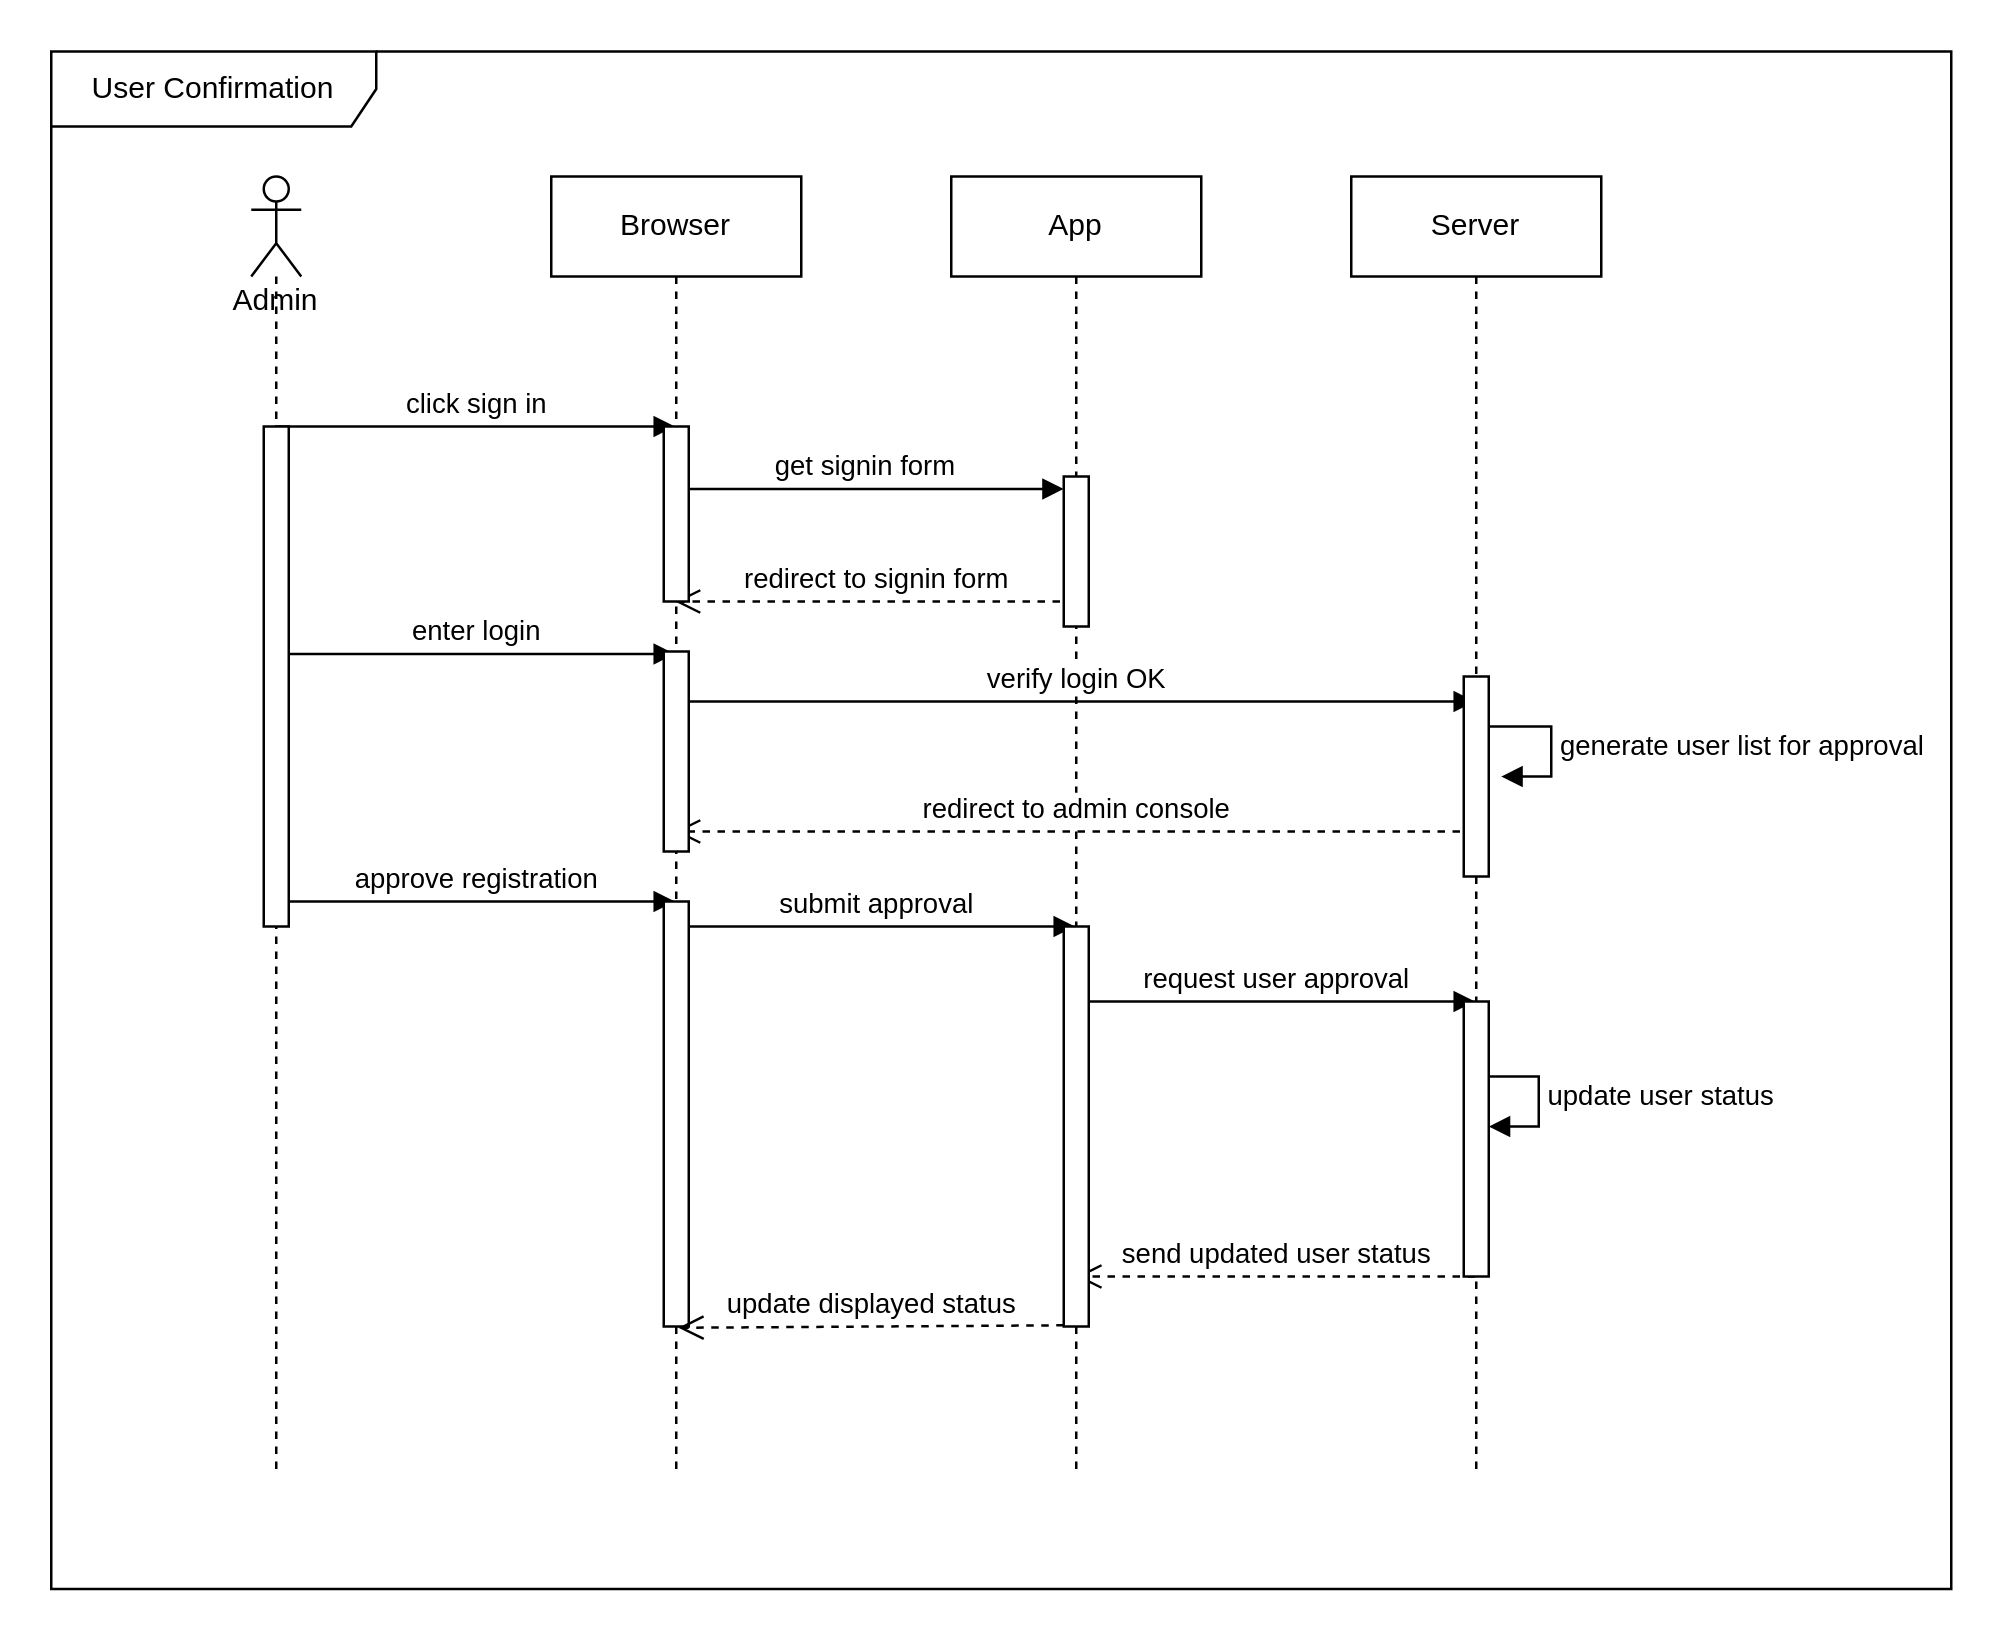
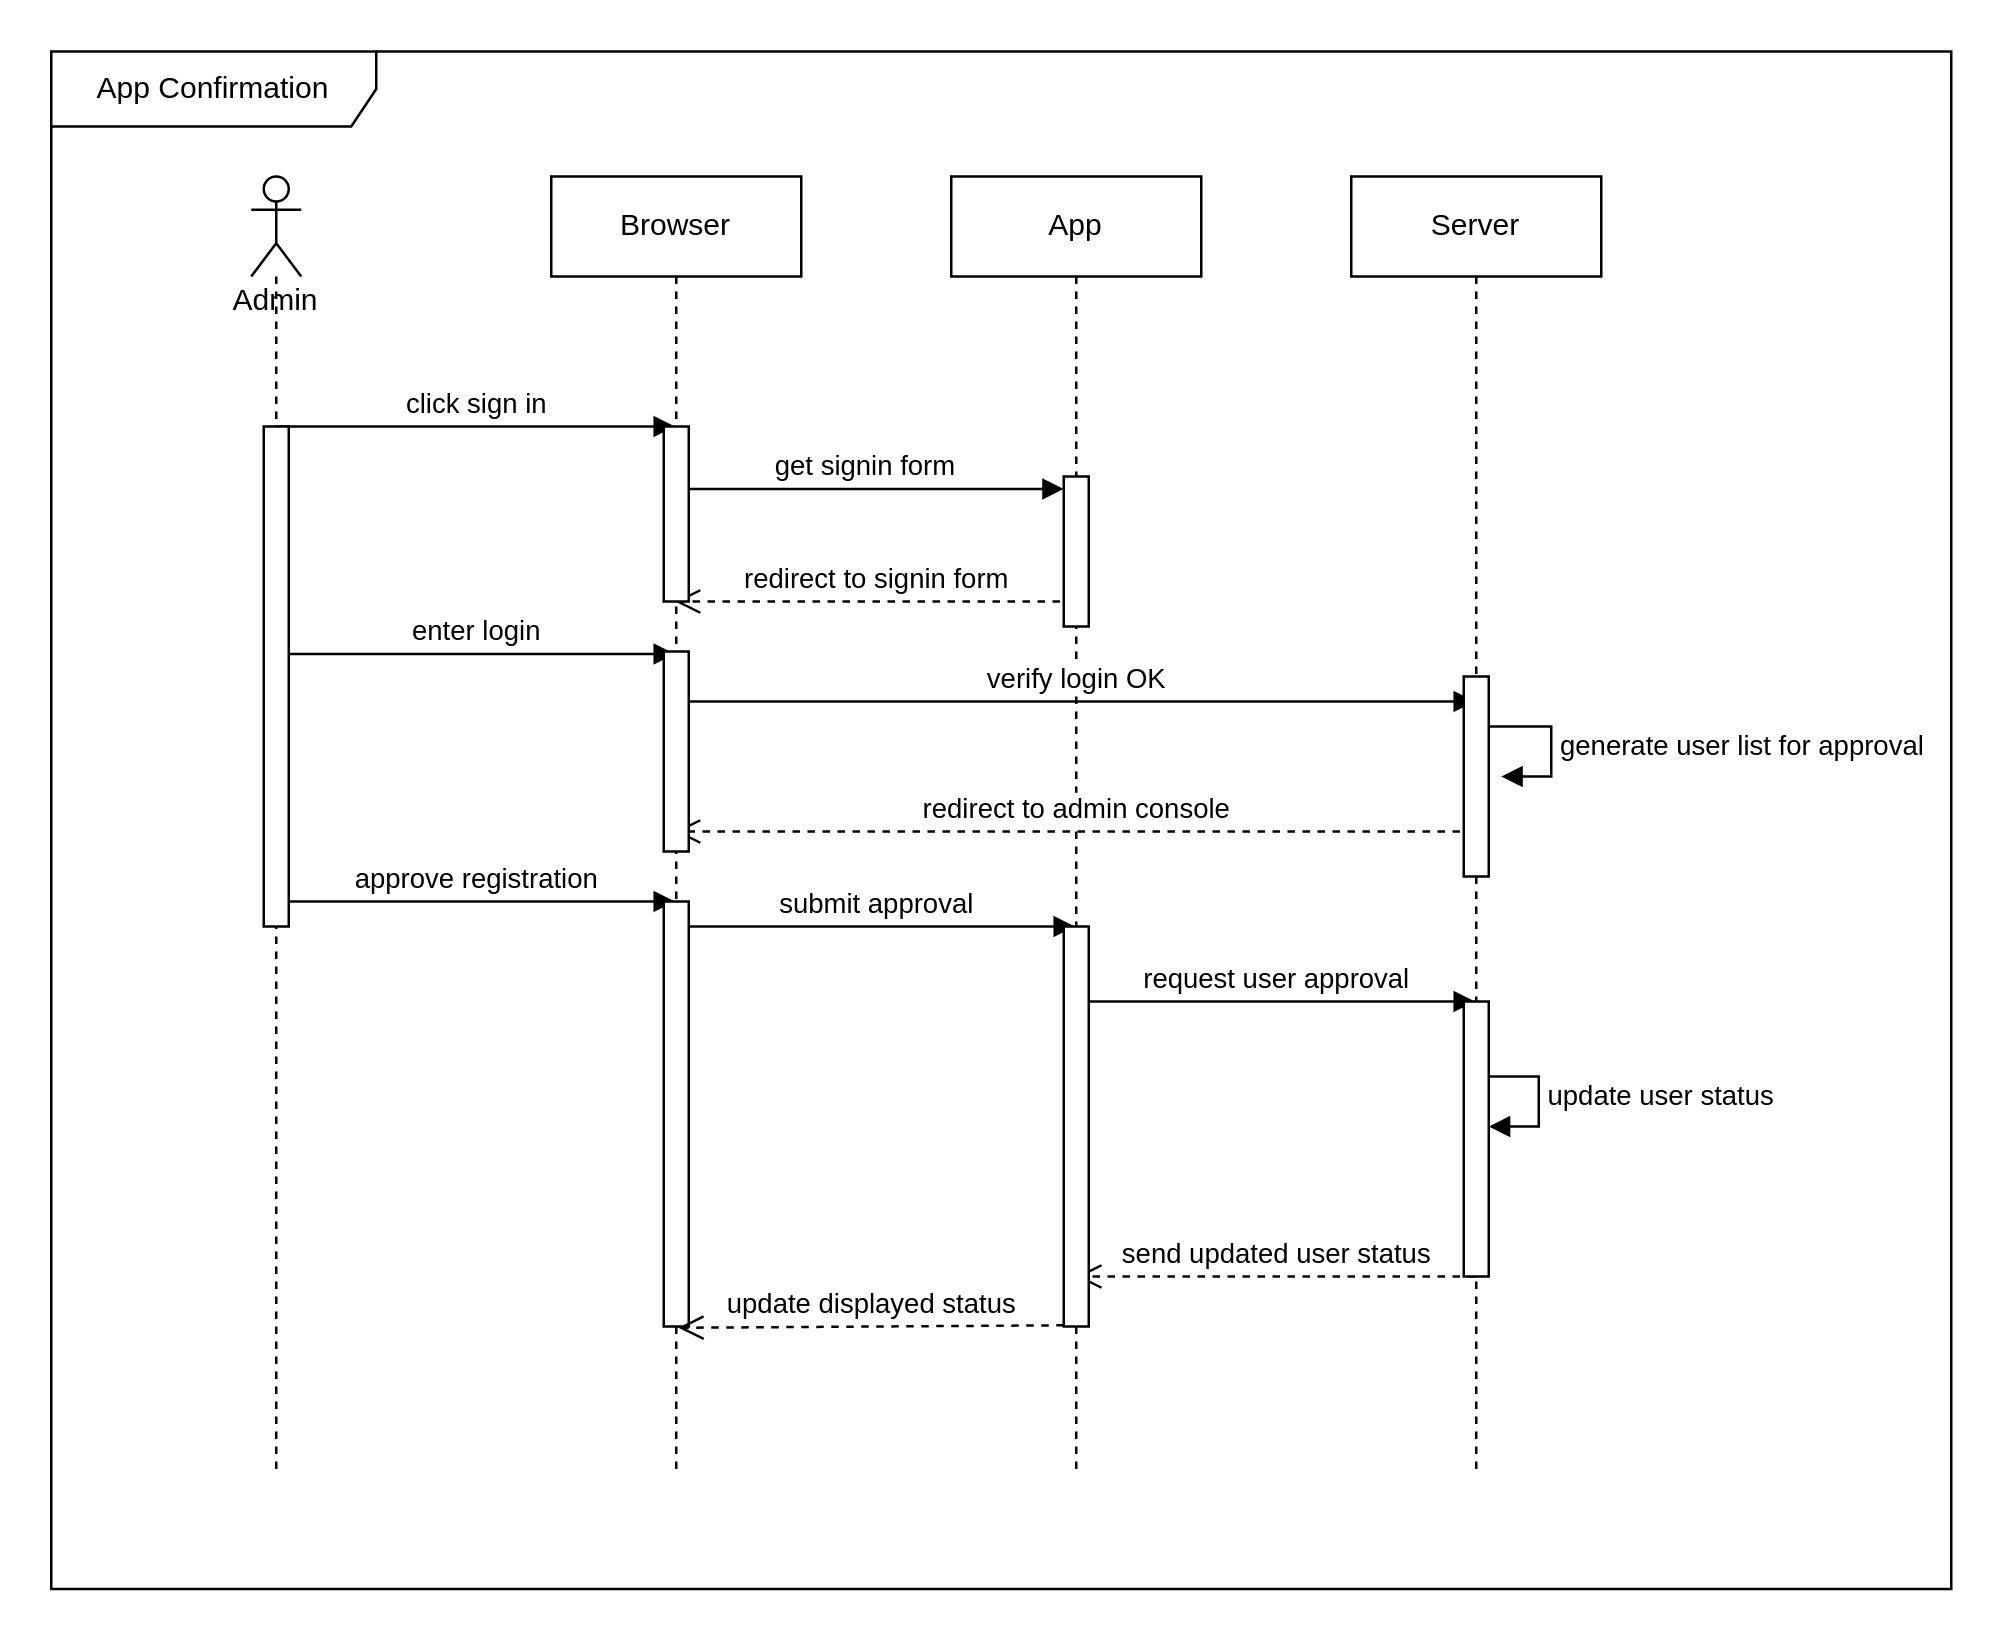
(214, 89) -> (214, 89)
